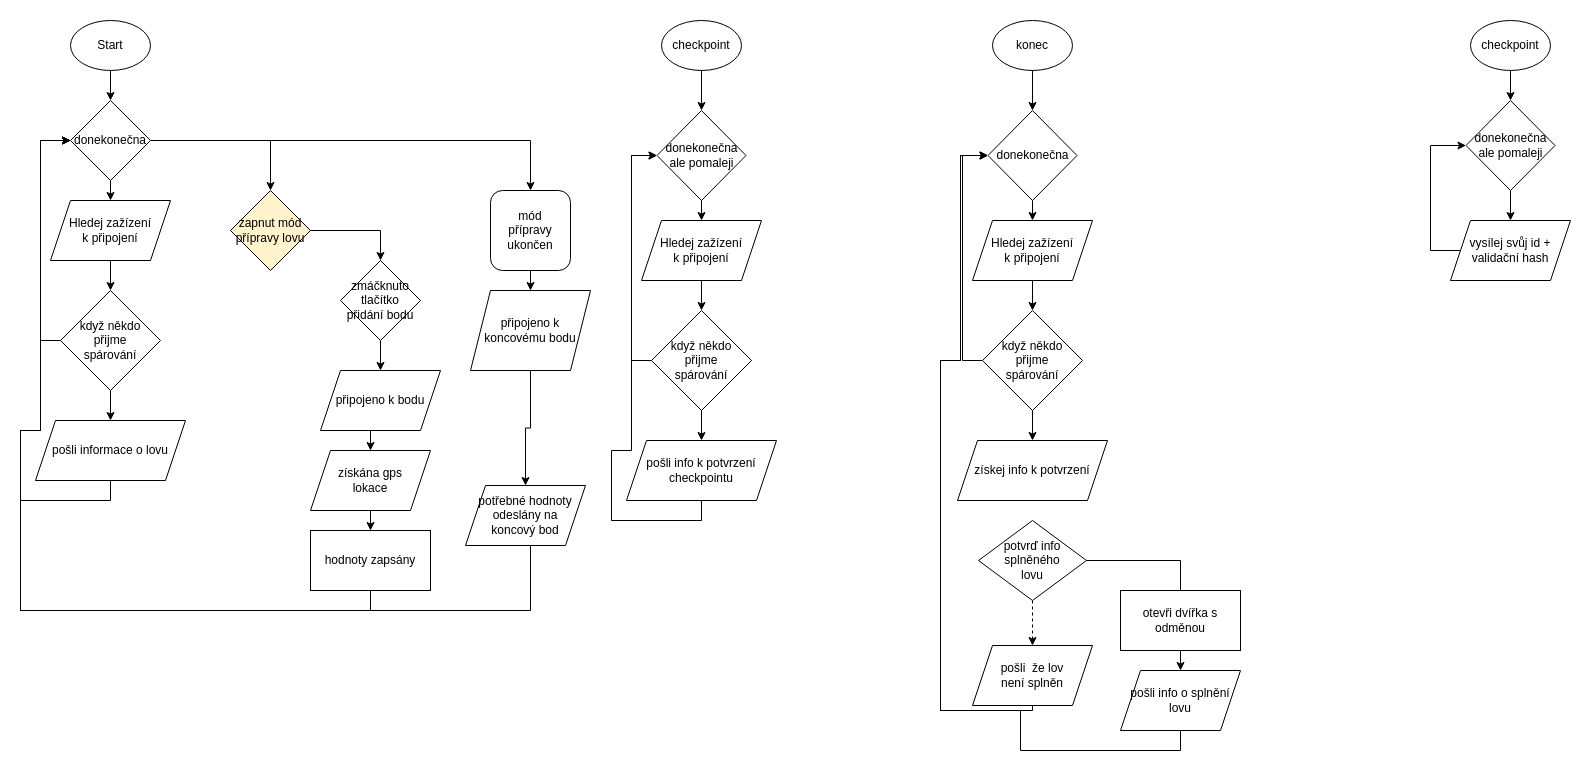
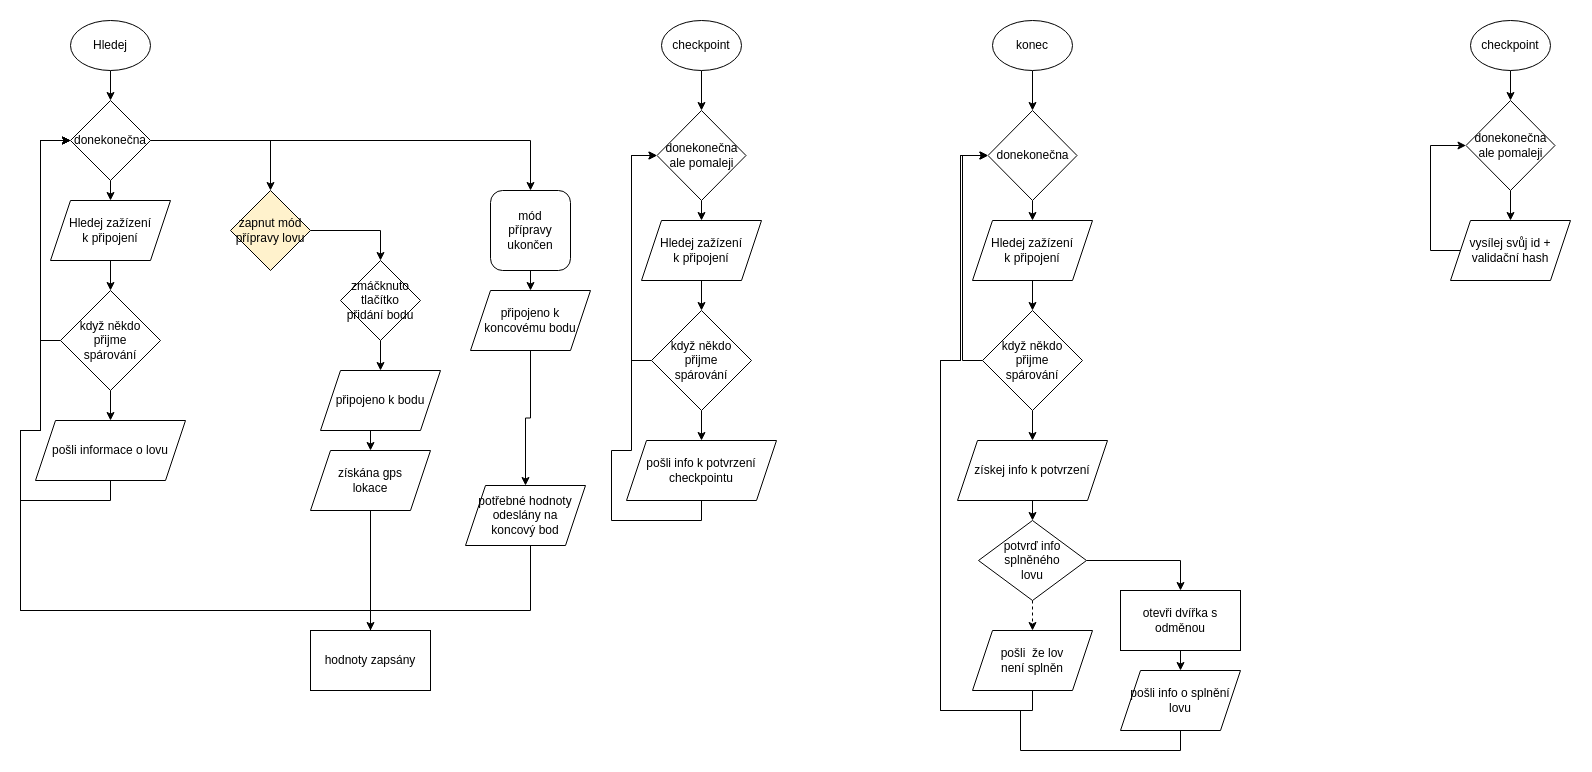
(111, 46) -> (111, 46)
(531, 331) -> (531, 321)
none -> (1033, 507)
(371, 561) -> (371, 661)
(1181, 585) -> (1181, 582)
(1033, 676) -> (1033, 661)
